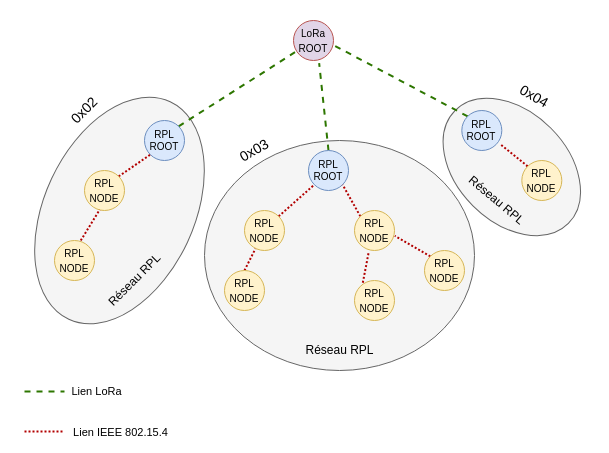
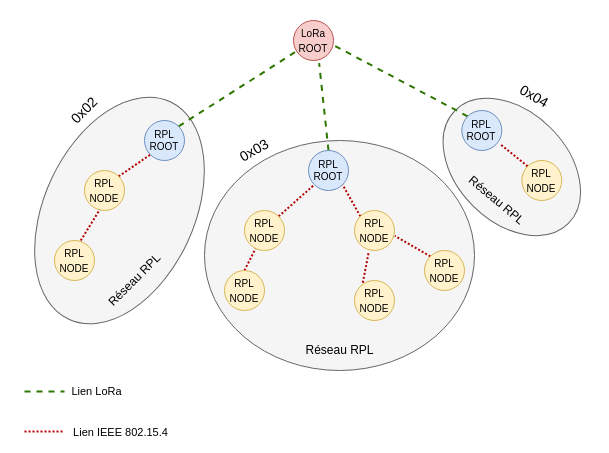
(314, 41) -> (314, 41)
